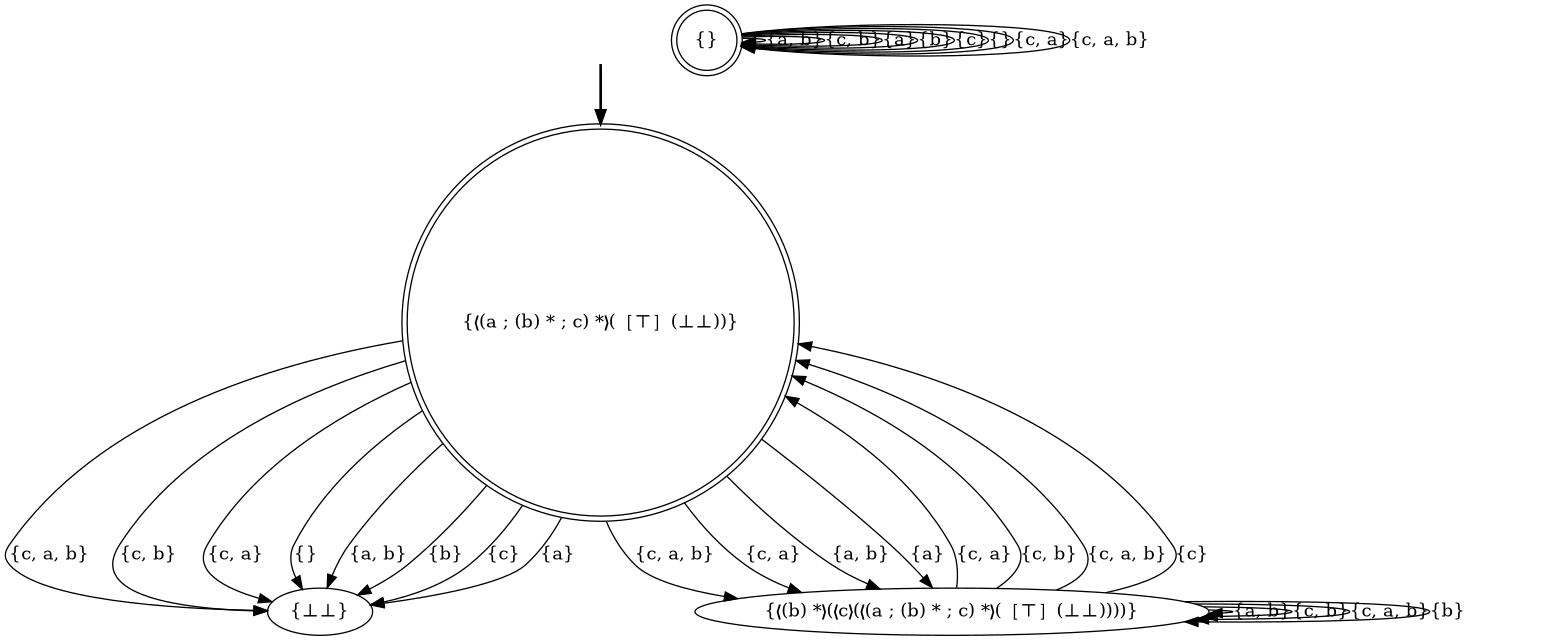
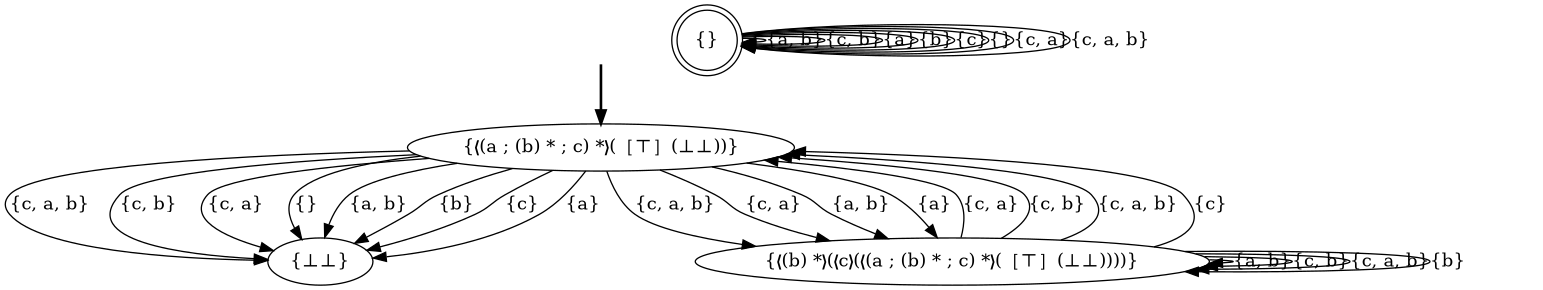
(601, 323) -> (601, 148)
